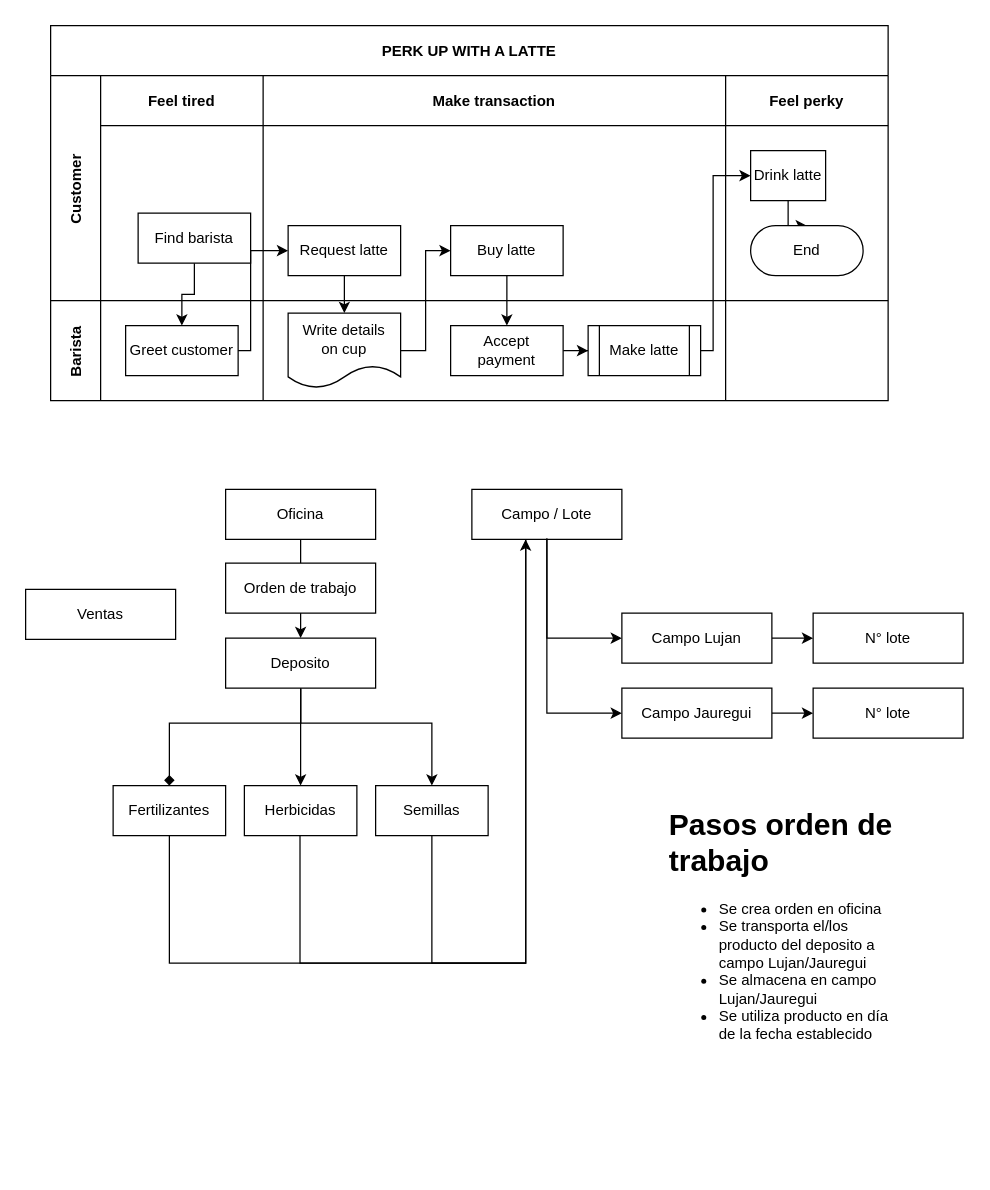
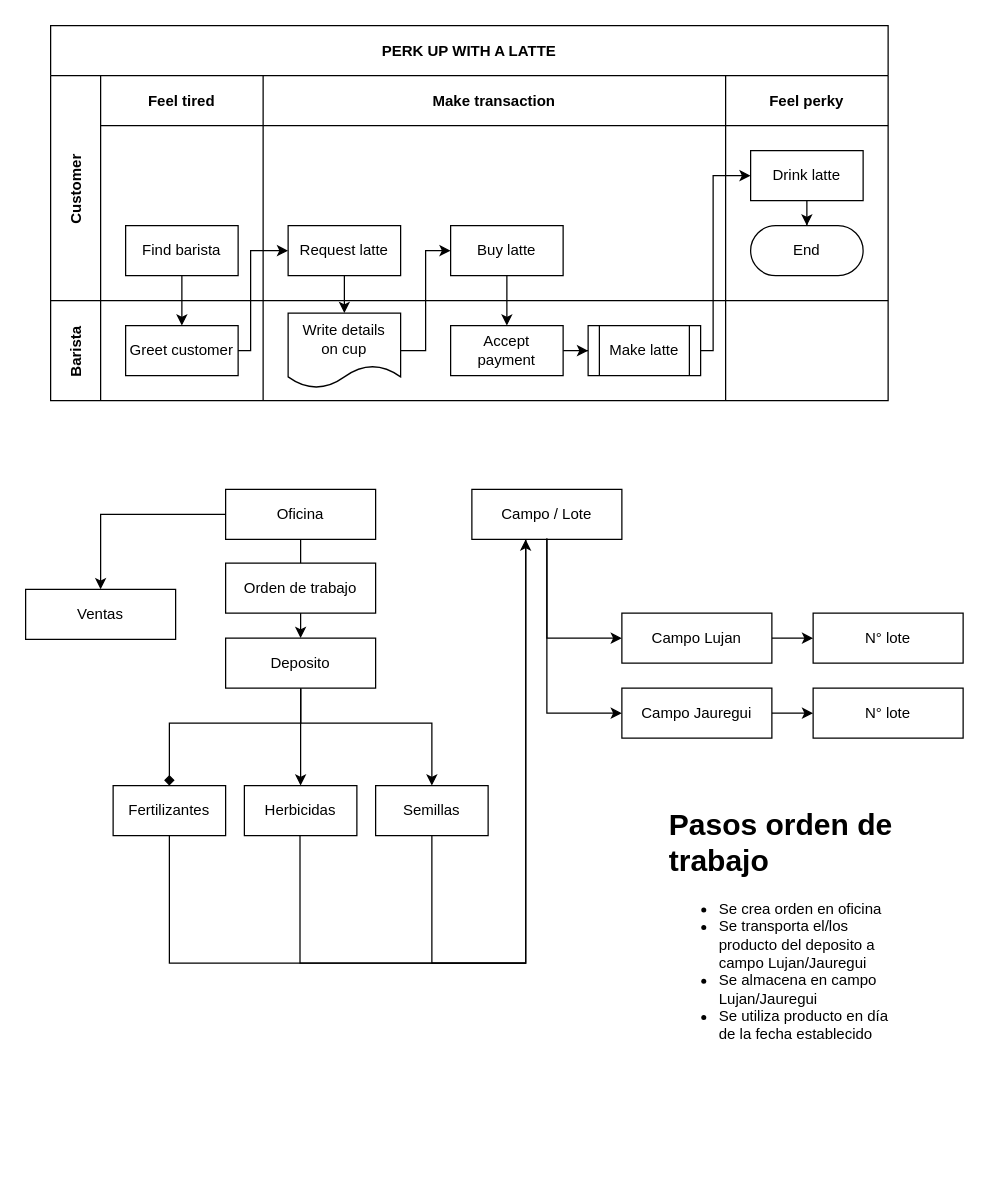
(788, 176) -> (807, 176)
(194, 238) -> (182, 251)
none -> (130, 514)
